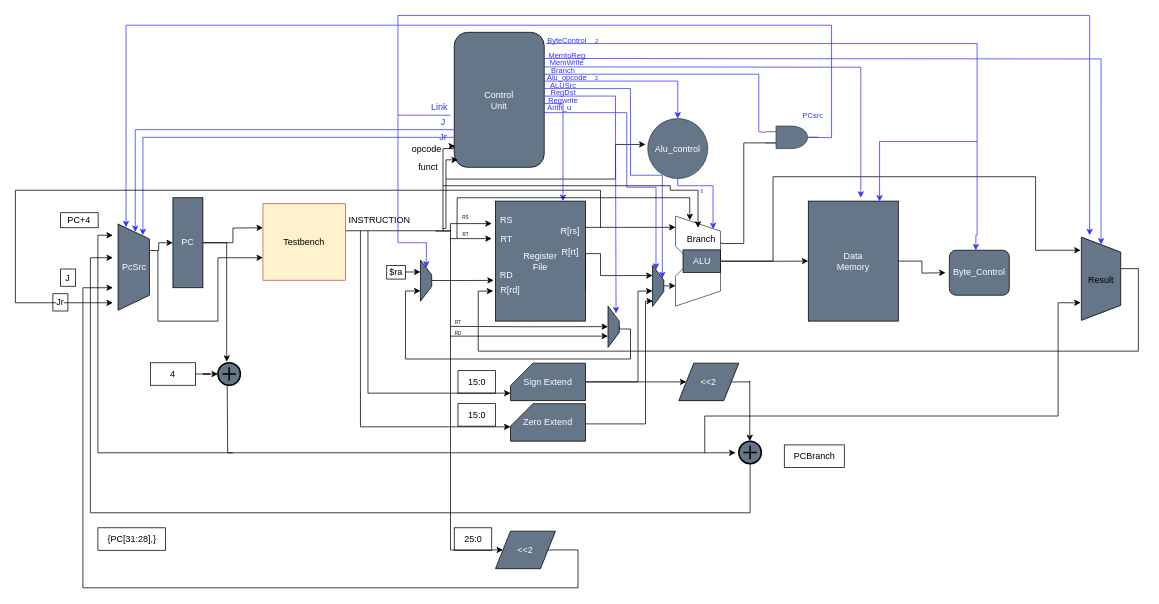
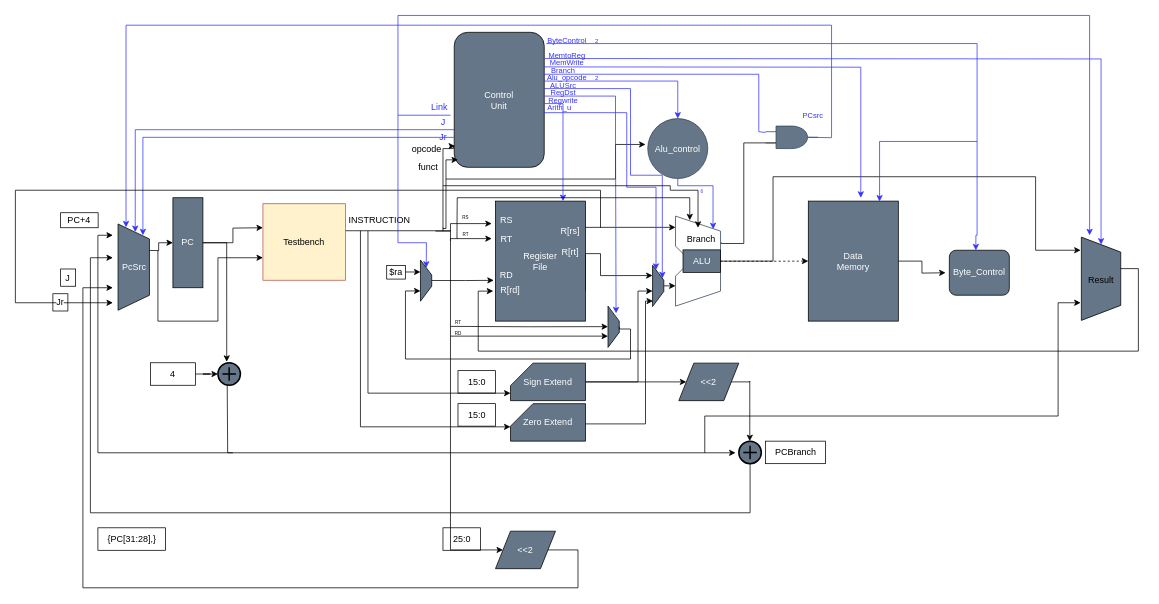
(788, 261) -> (788, 261)
(814, 456) -> (795, 452)
(473, 539) -> (462, 539)
